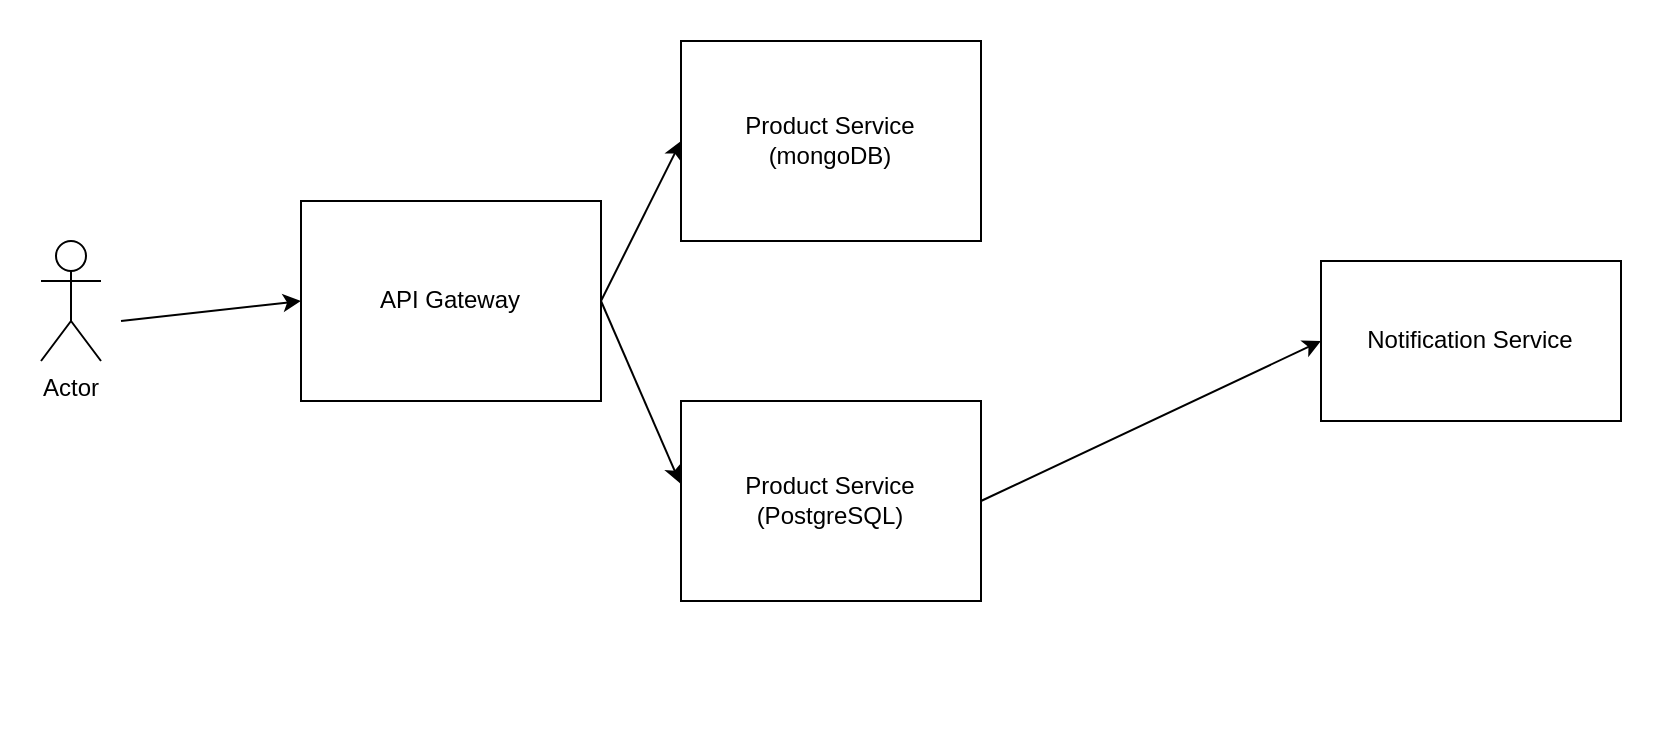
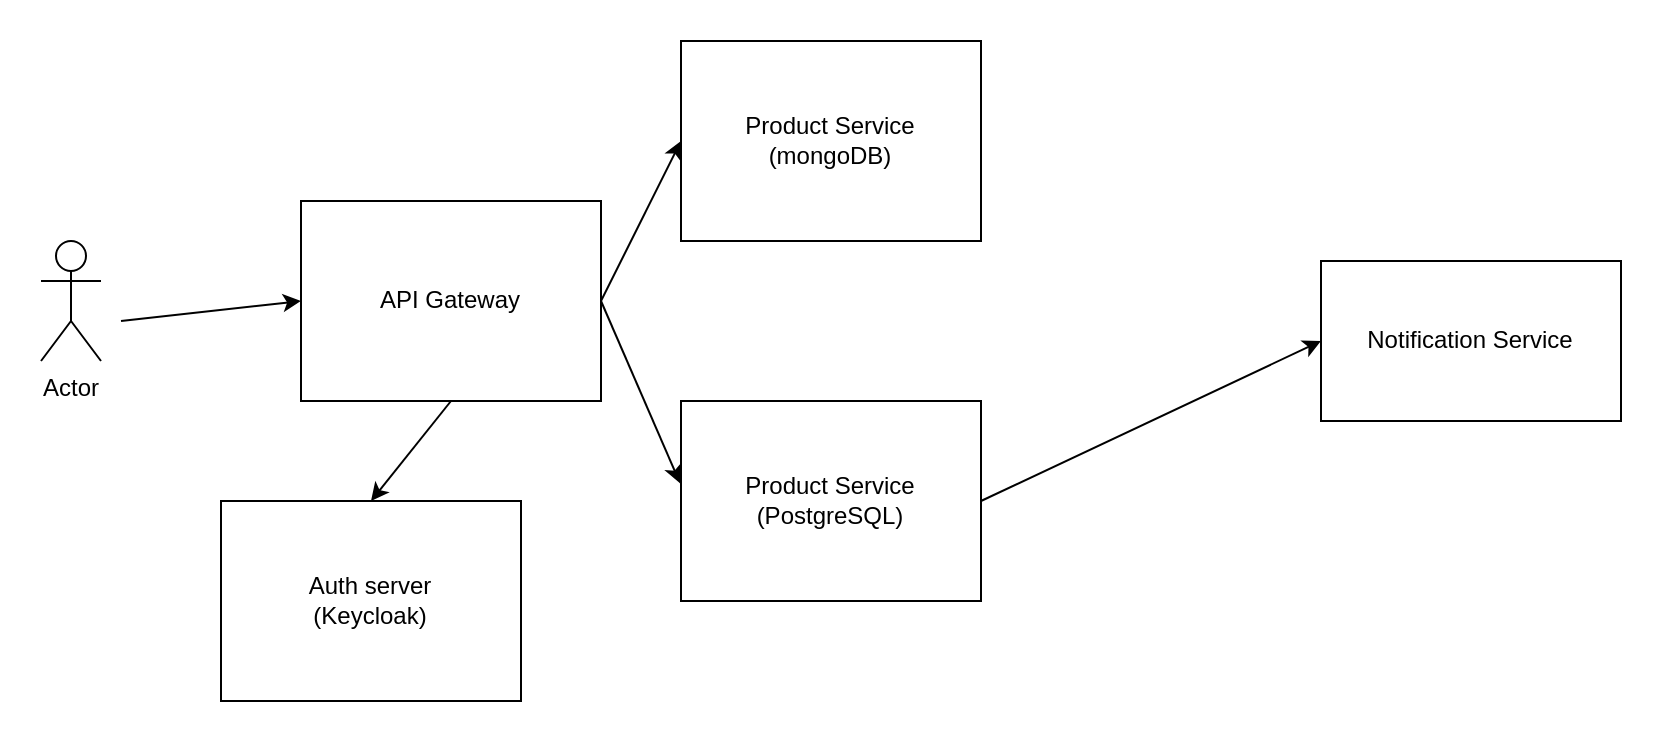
none -> (415, 446)
none -> (371, 601)
